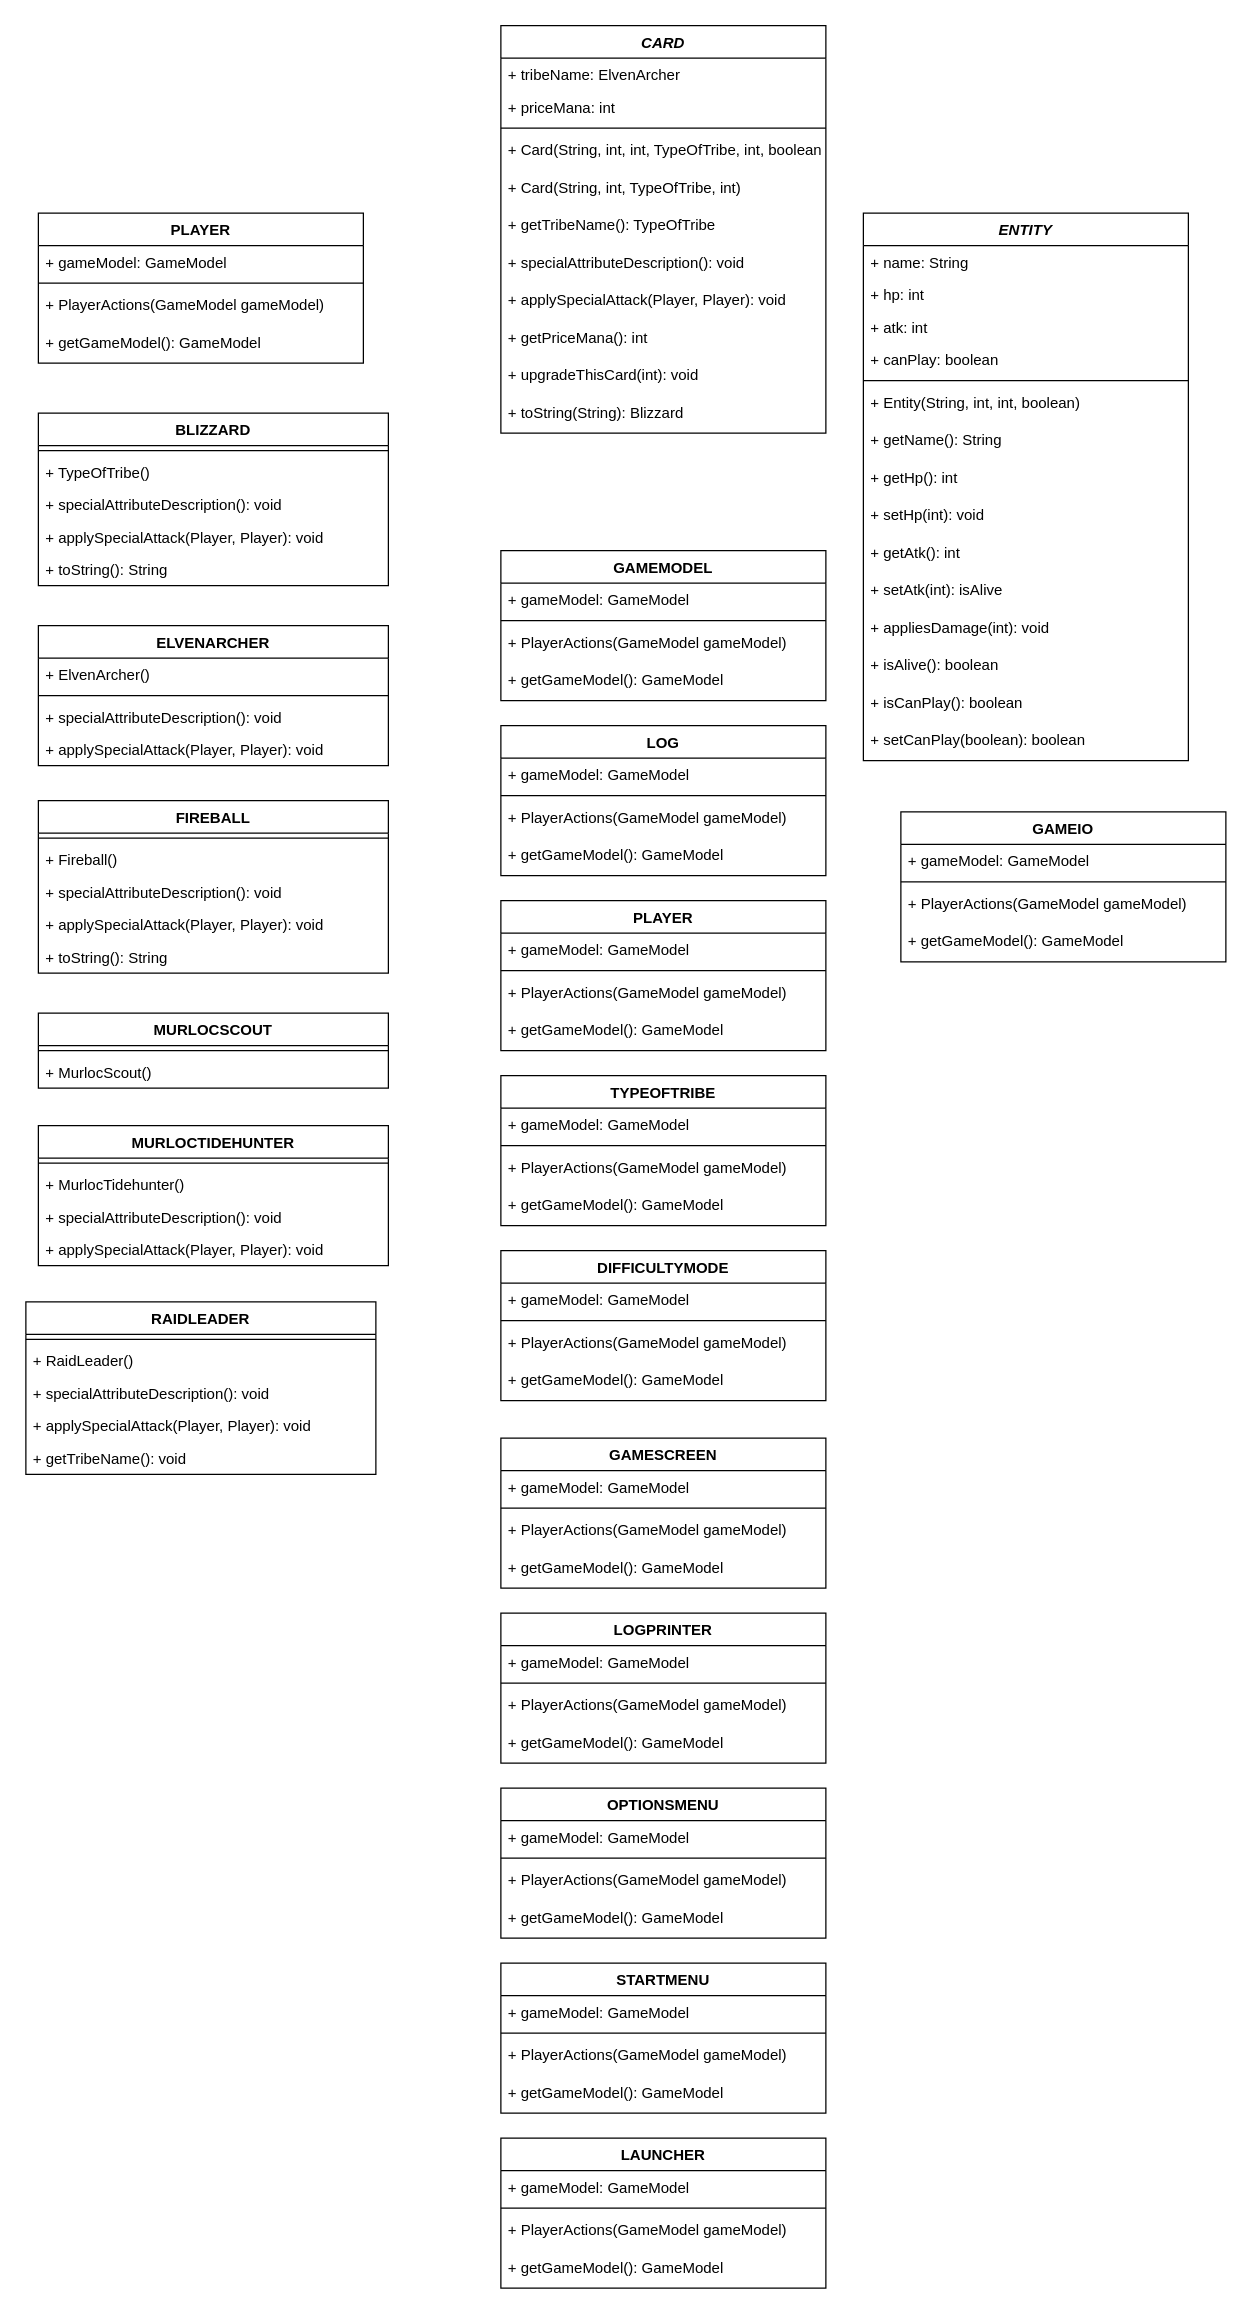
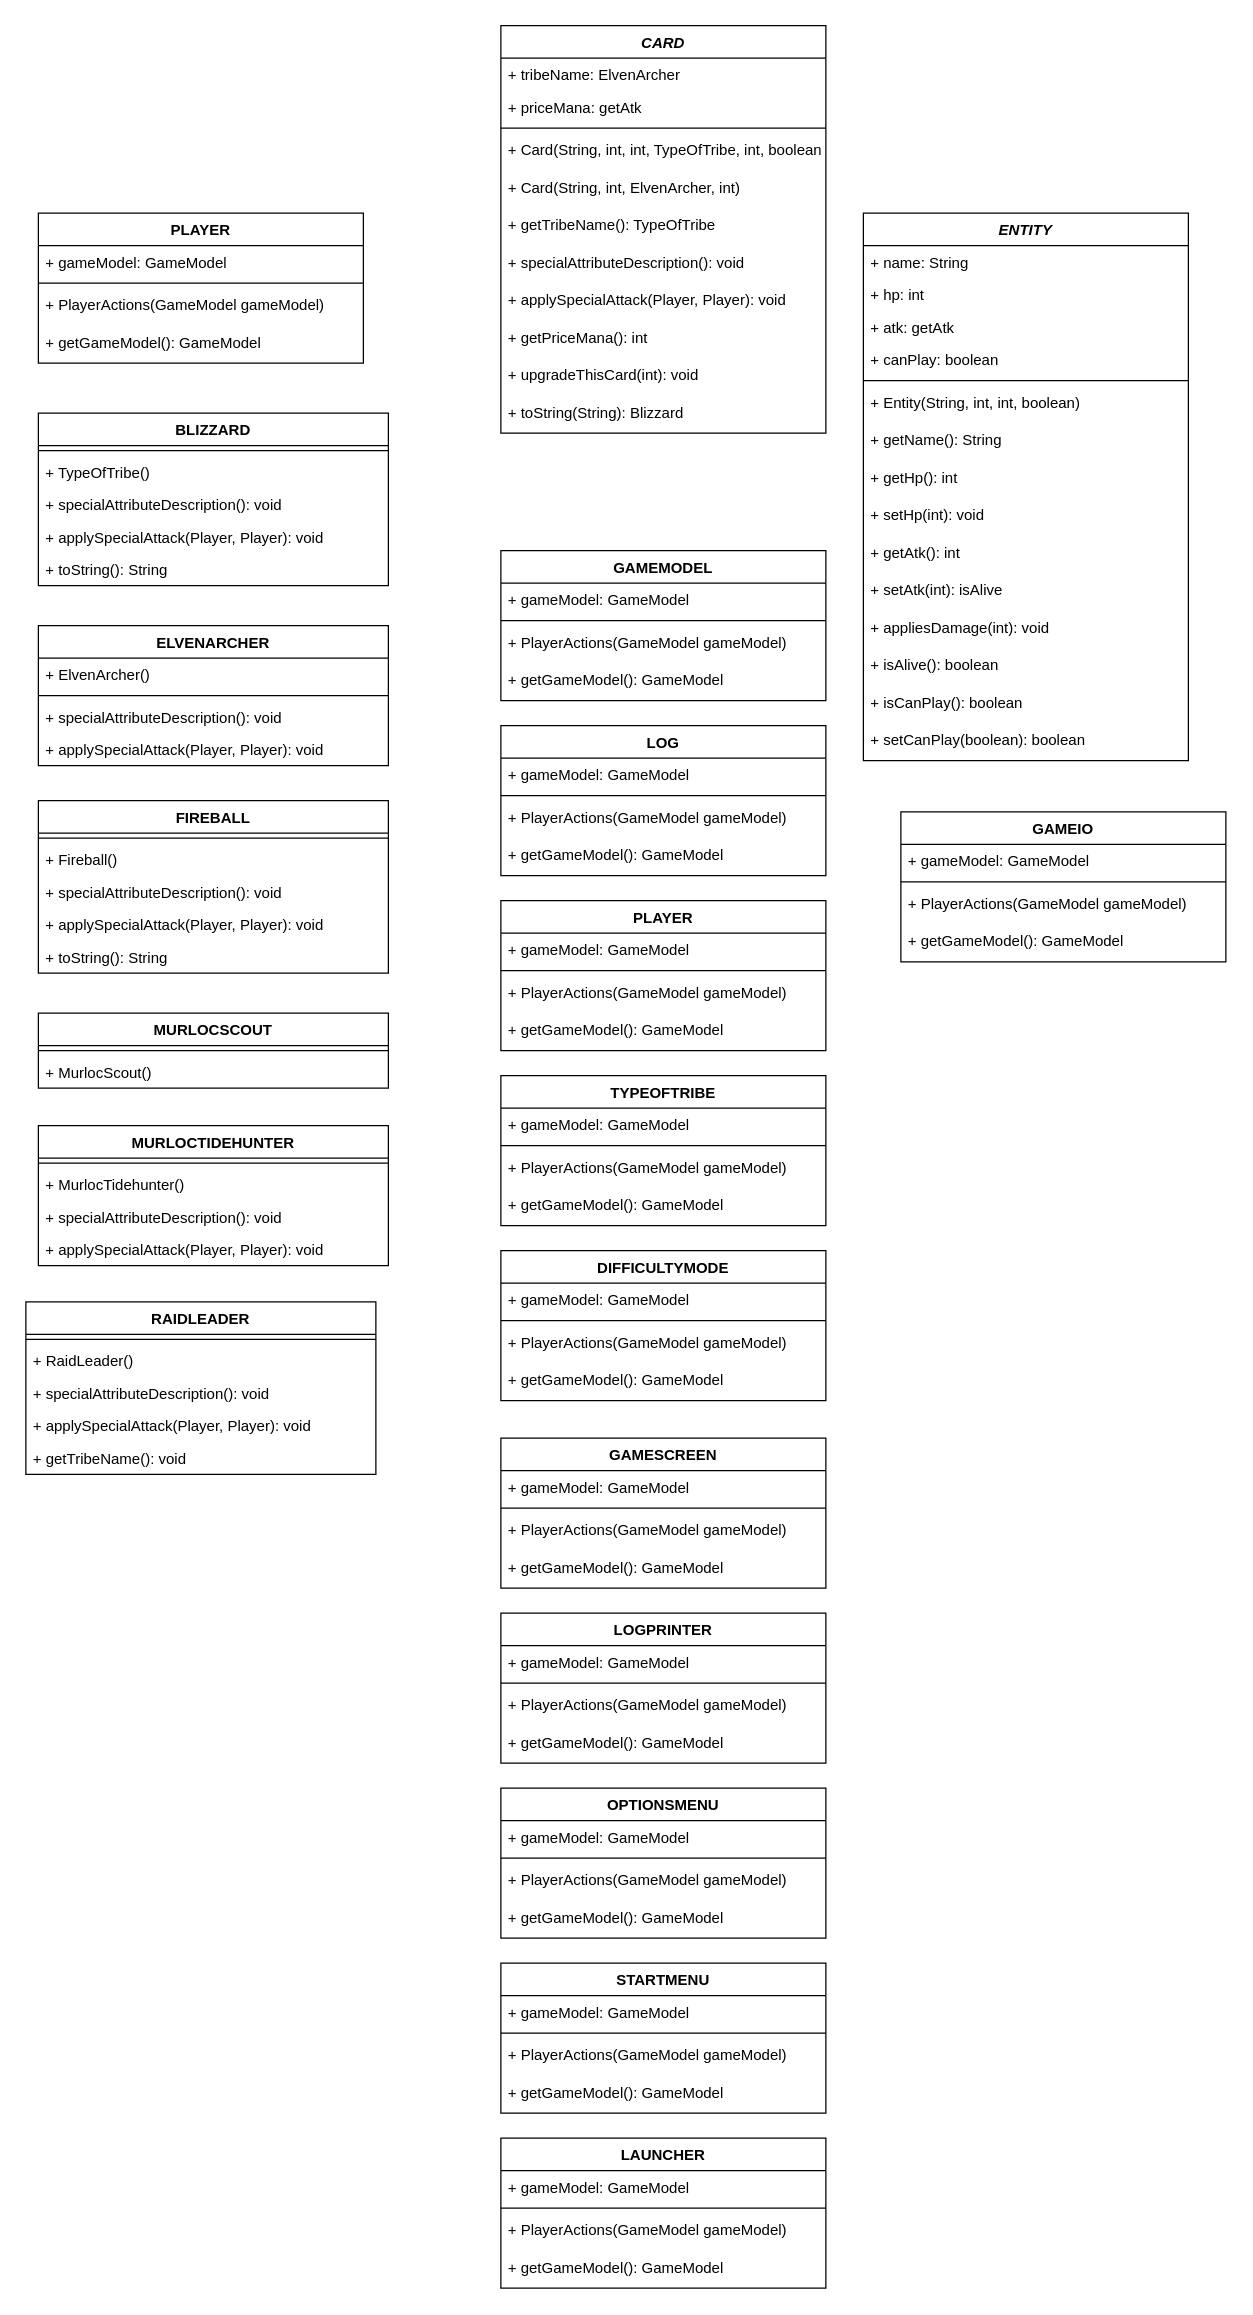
(565, 108) -> (580, 108)
(641, 188) -> (641, 188)
(904, 328) -> (919, 328)
